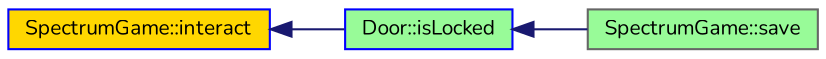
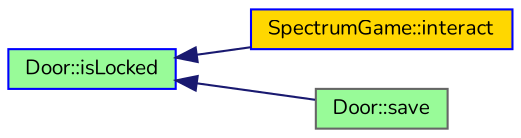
(318, 29) -> (224, 51)
(703, 29) -> (382, 109)
